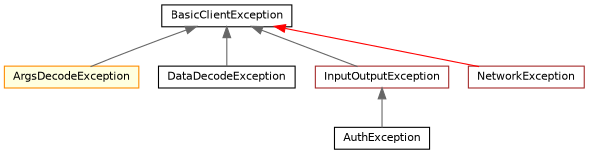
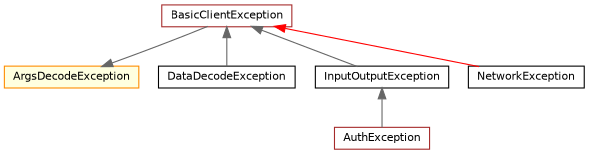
(227, 16) -> (227, 16)
(138, 48) -> (160, 45)
(382, 77) -> (382, 77)
(526, 77) -> (526, 77)
(382, 138) -> (382, 138)
